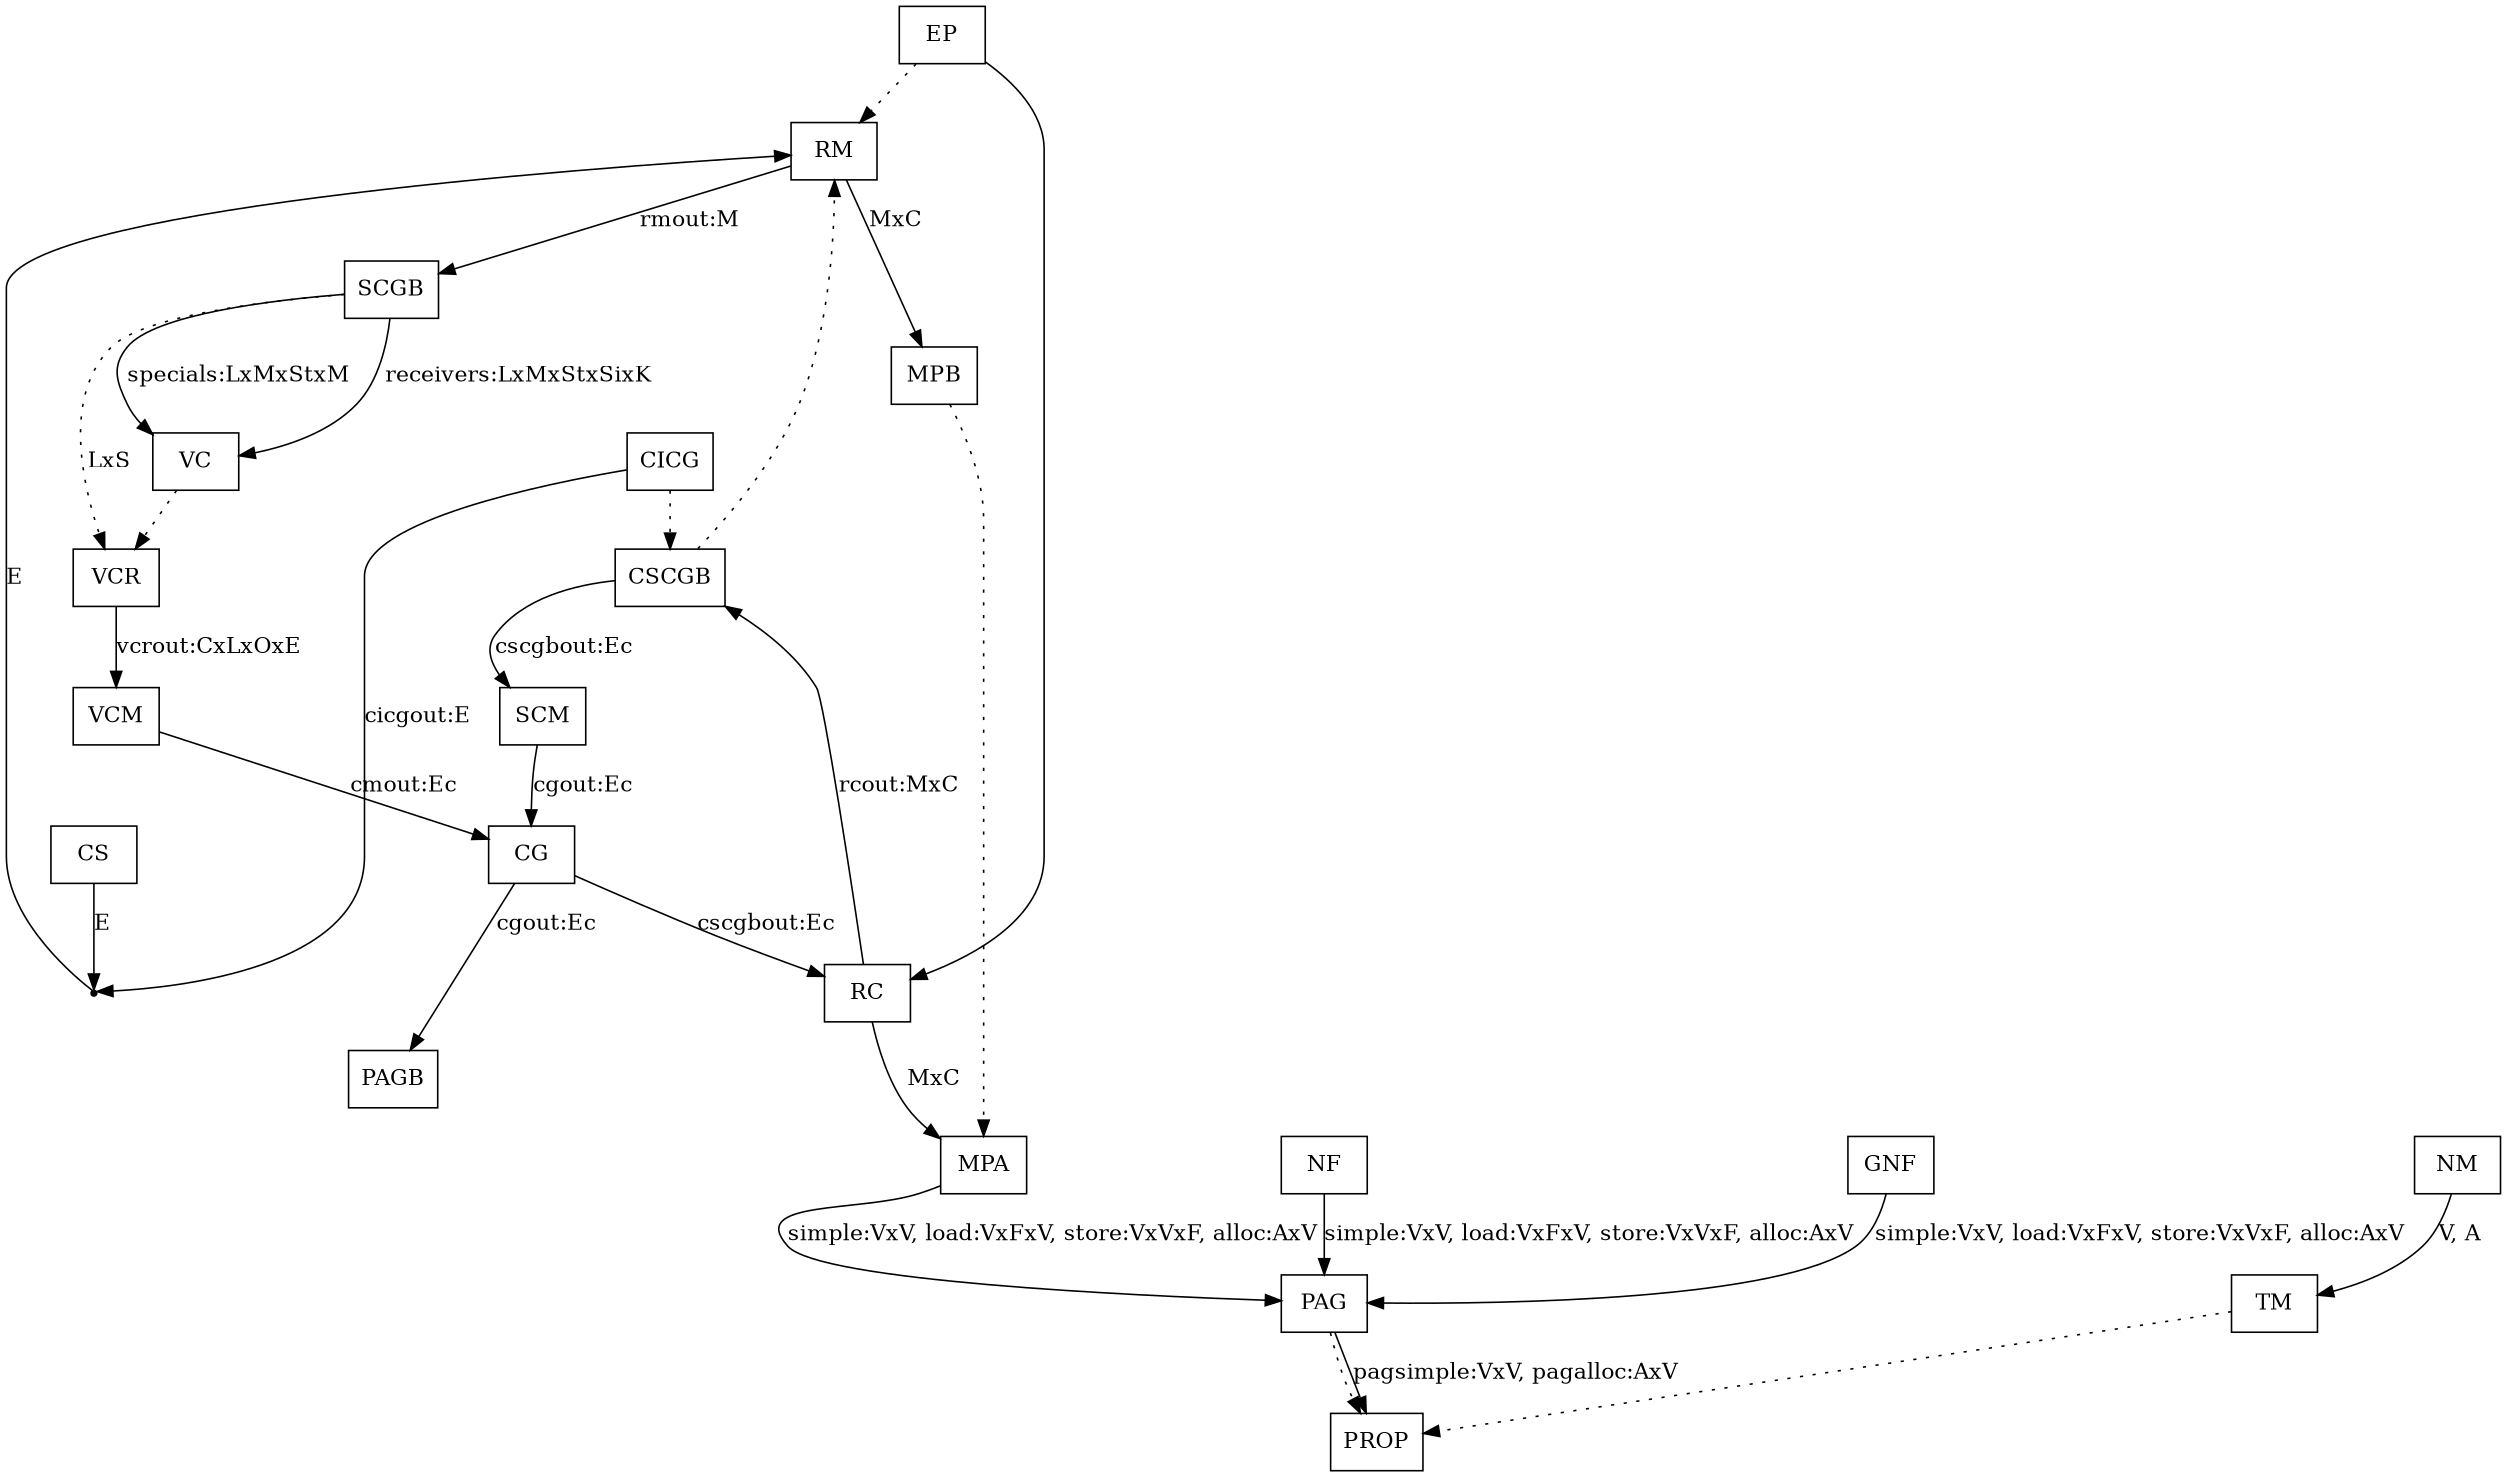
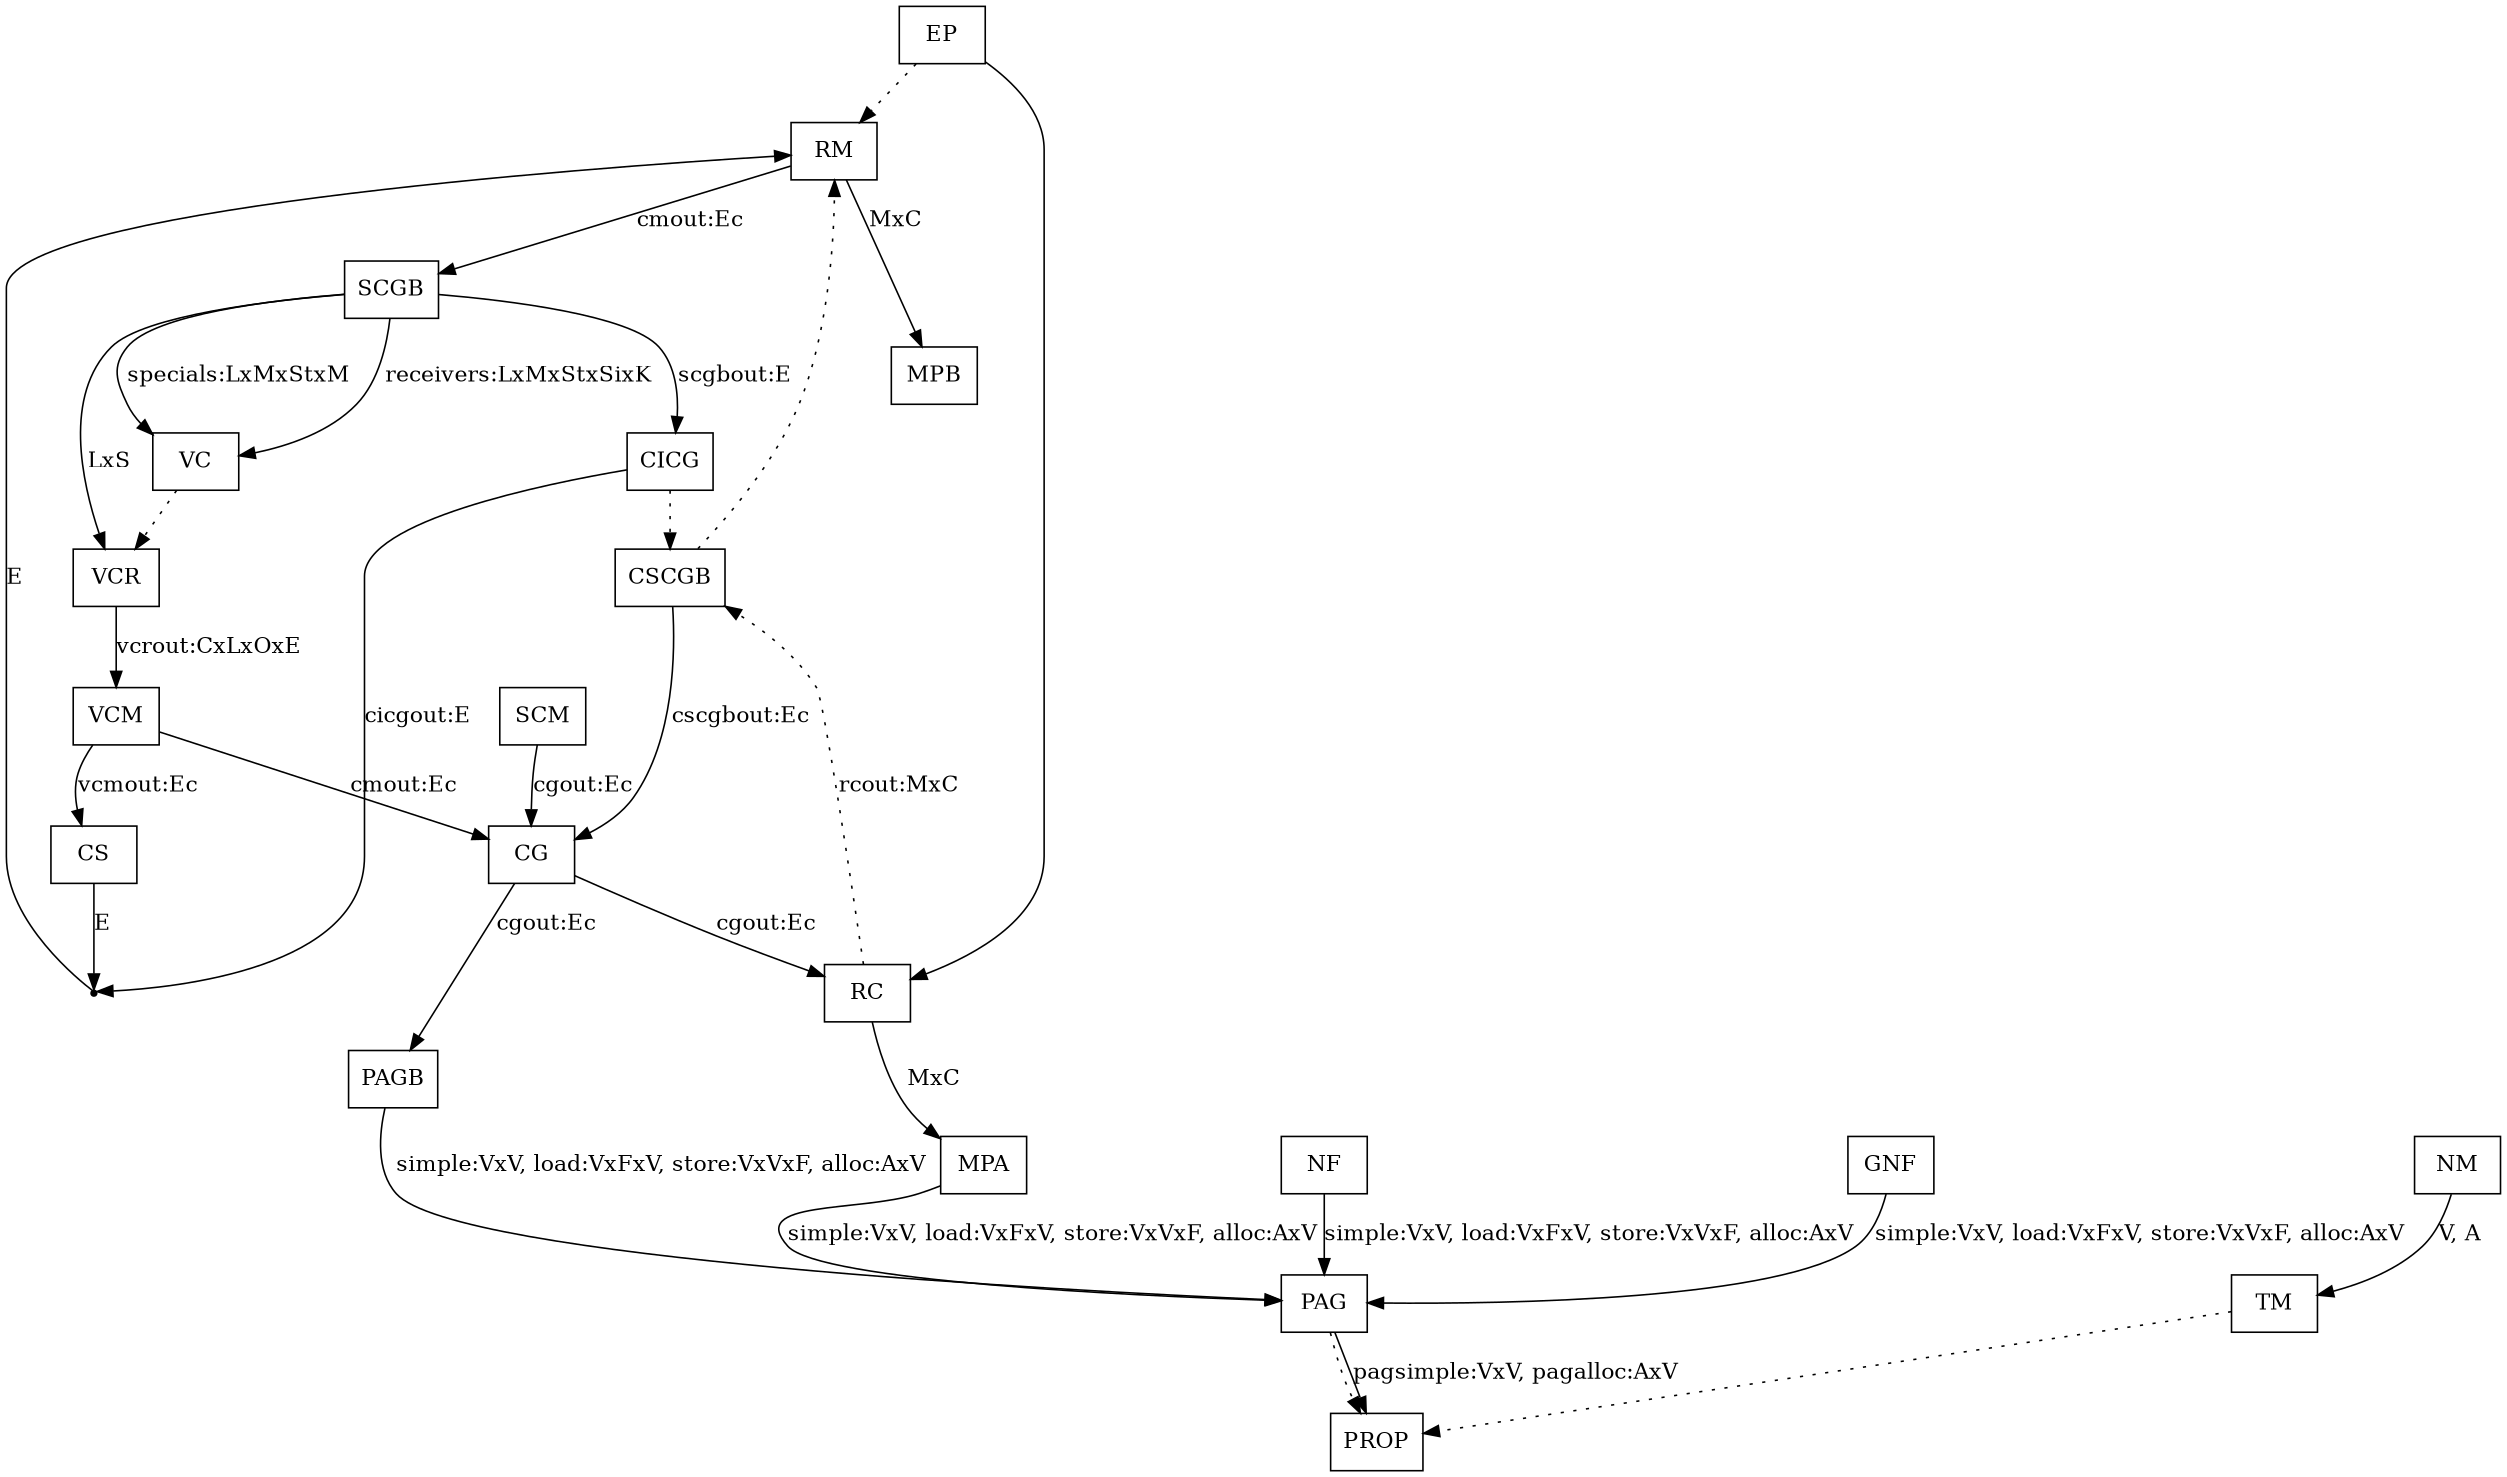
(690, 220) -> (690, 220)
none -> (589, 316)
(112, 347) -> (112, 347)
(530, 605) -> (662, 733)
(984, 759) -> none
(834, 773) -> (834, 773)
none -> (77, 776)
(766, 924) -> (766, 924)
none -> (782, 1268)
